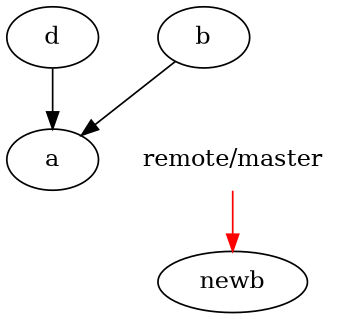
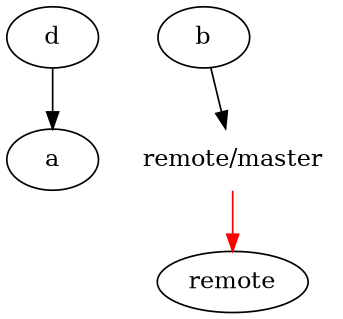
(135, 93) -> (216, 90)
(233, 282) -> (233, 282)
